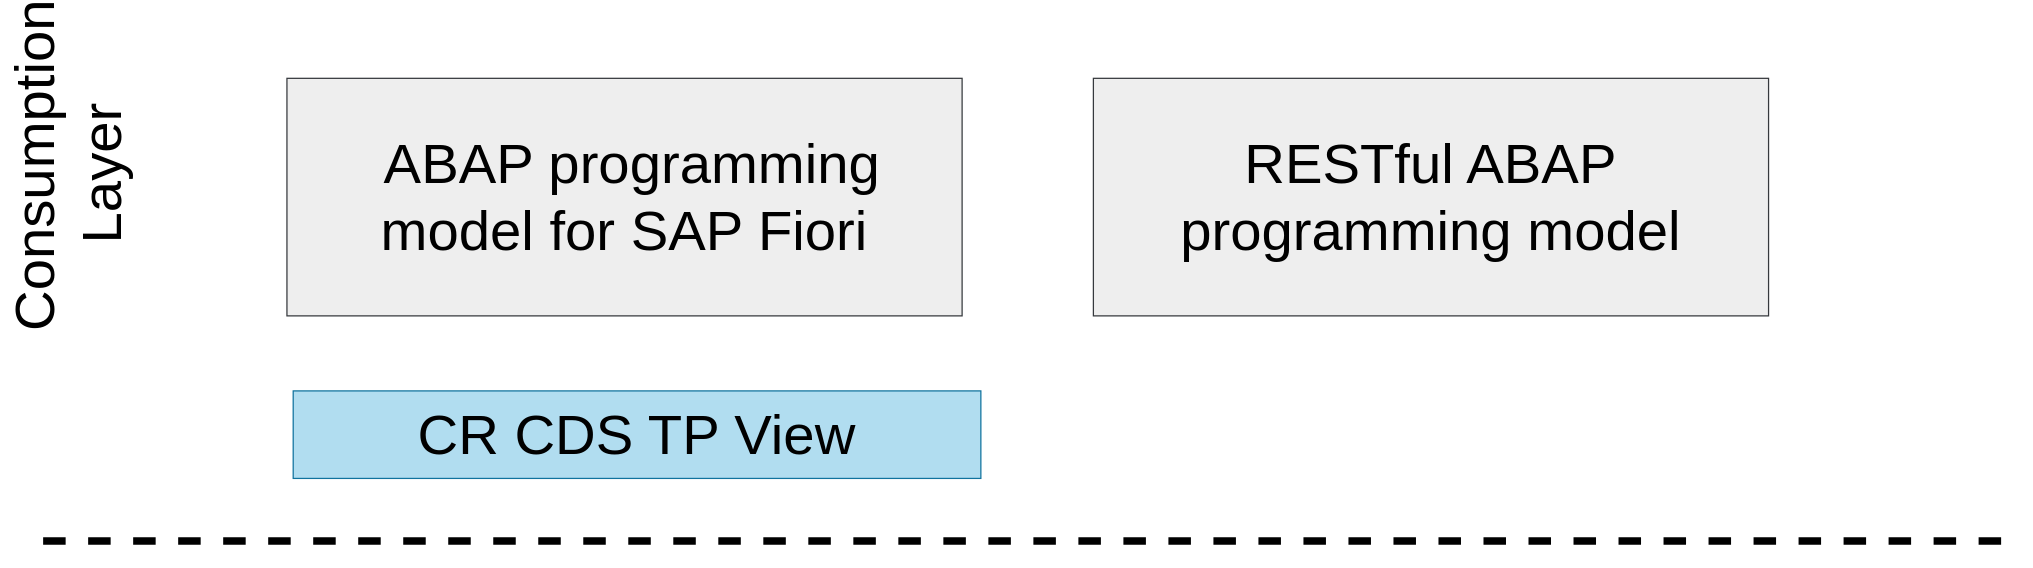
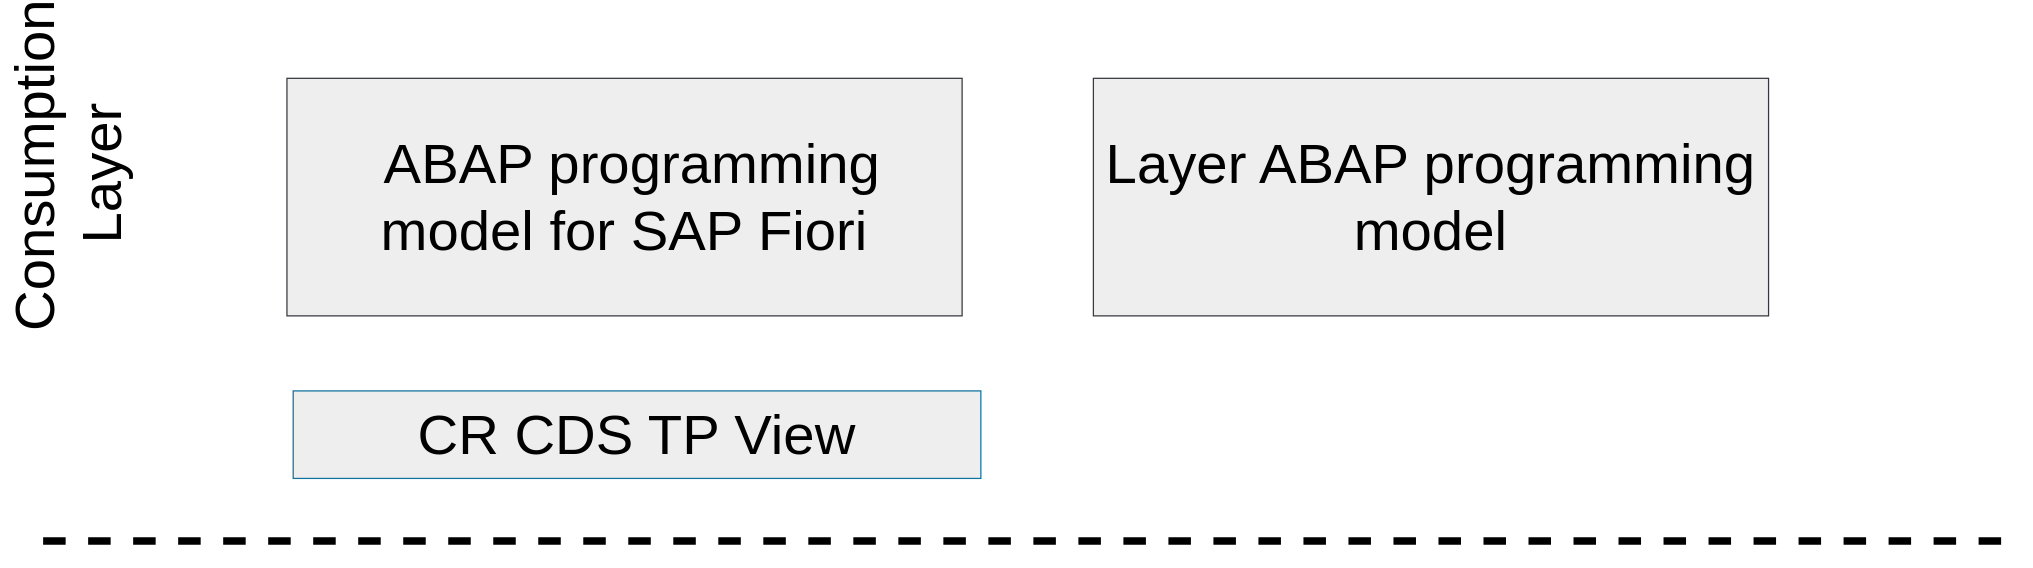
(1431, 197) -> (1431, 197)
(637, 434) -> (637, 434)
